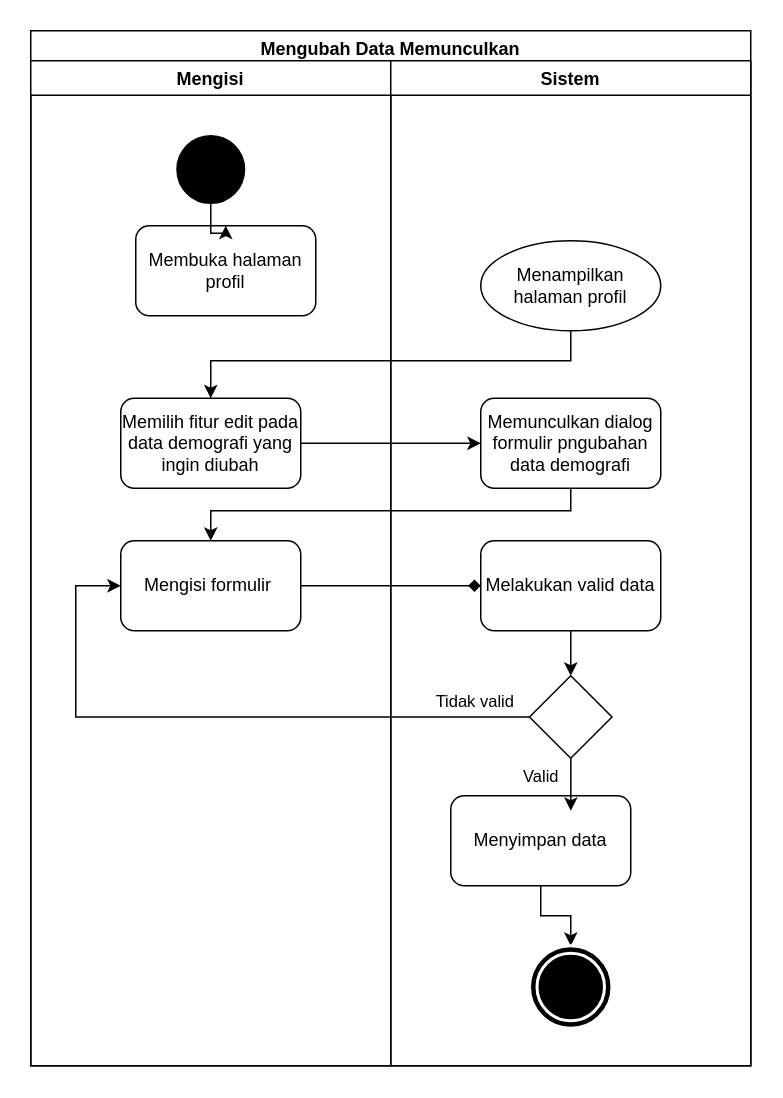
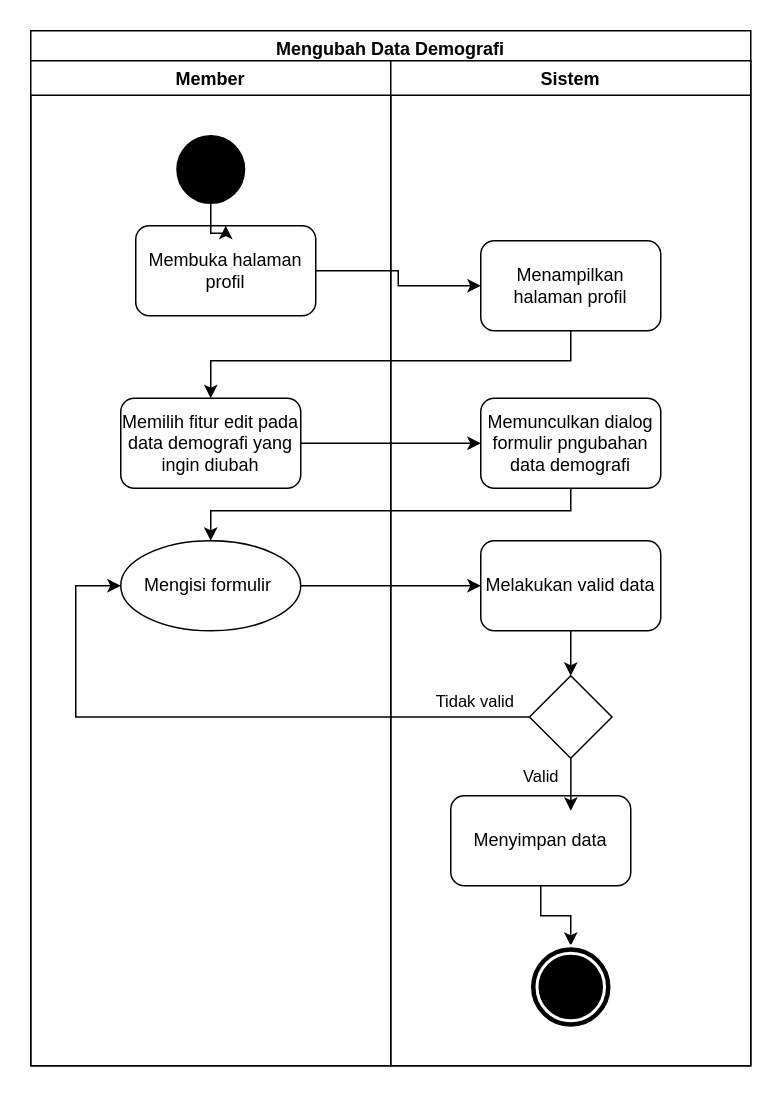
(390, 49) -> (390, 49)
(210, 79) -> (210, 79)
none -> (398, 273)
(571, 286) -> (571, 286)
(211, 586) -> (211, 586)
(468, 586) -> (469, 586)
